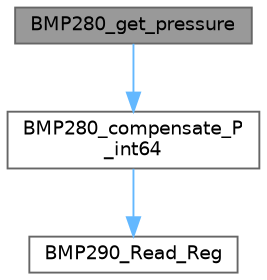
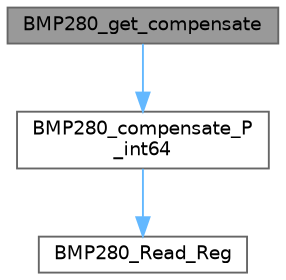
(133, 26) -> (143, 26)
(133, 255) -> (143, 255)
